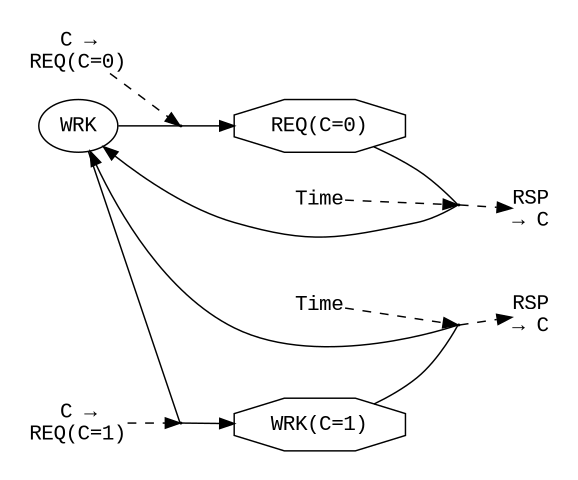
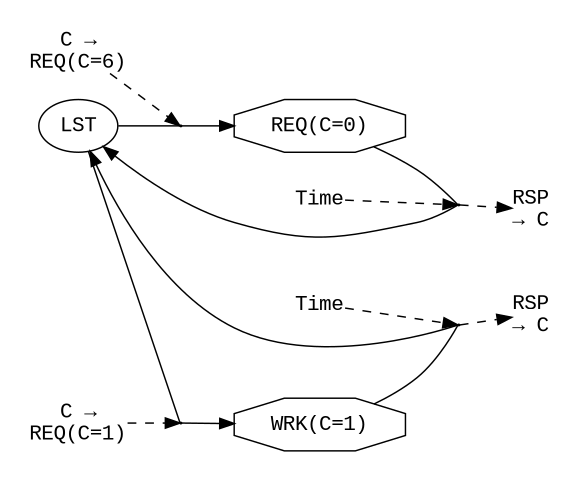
(78, 51) -> (78, 51)
(78, 126) -> (78, 126)
